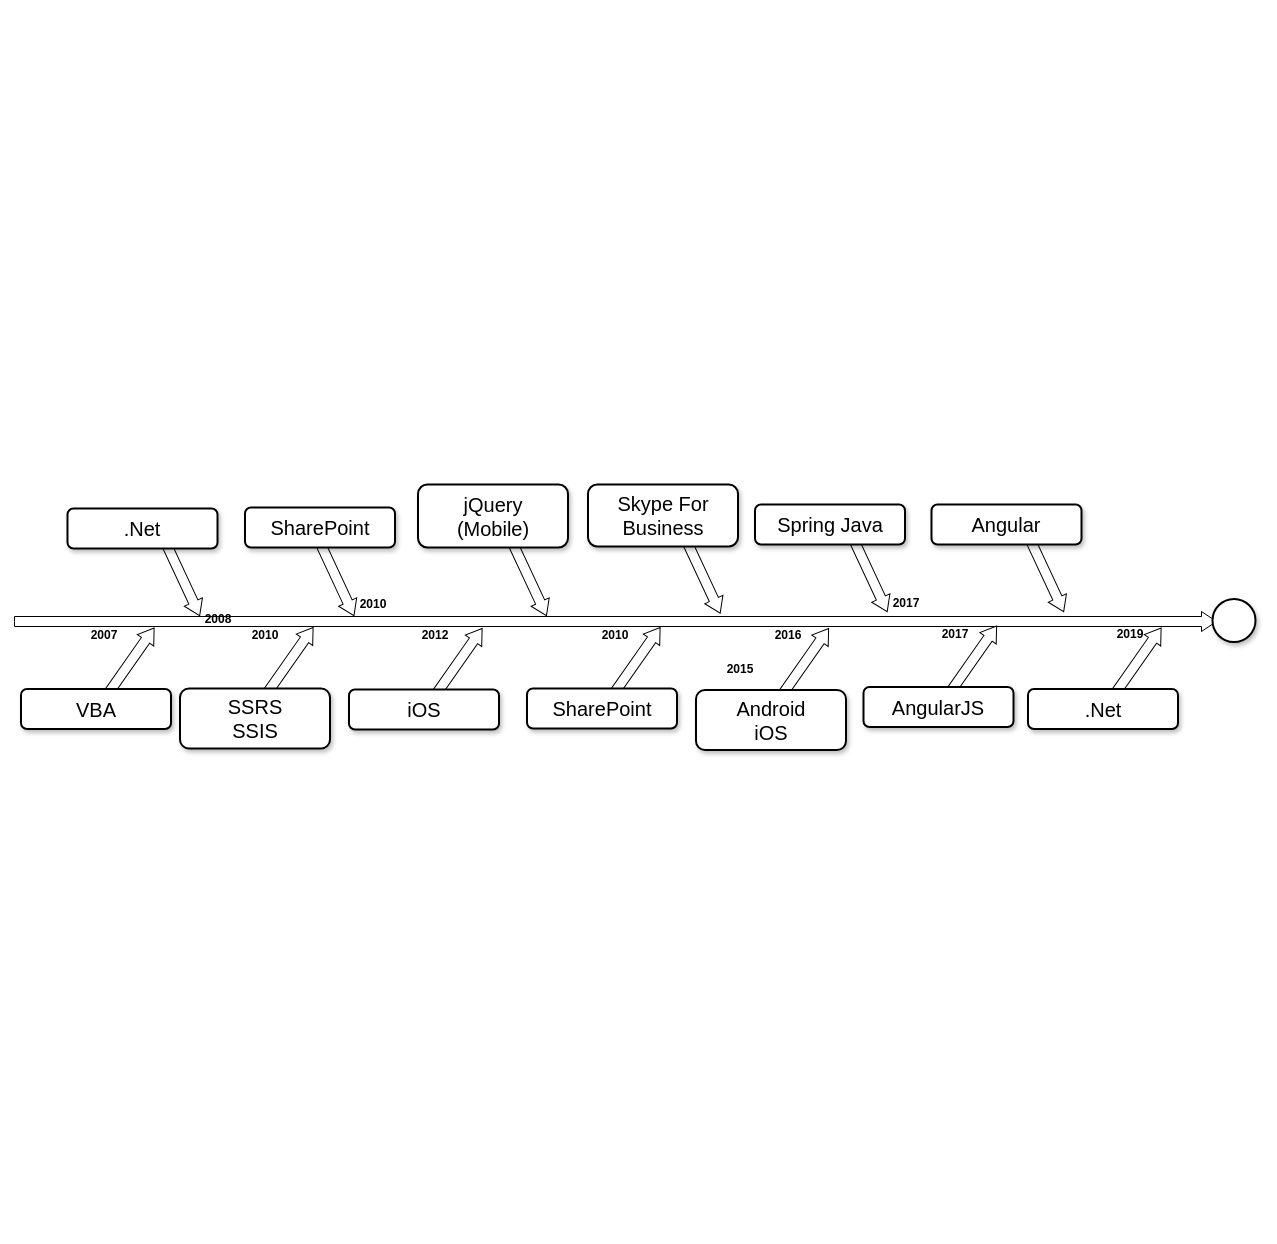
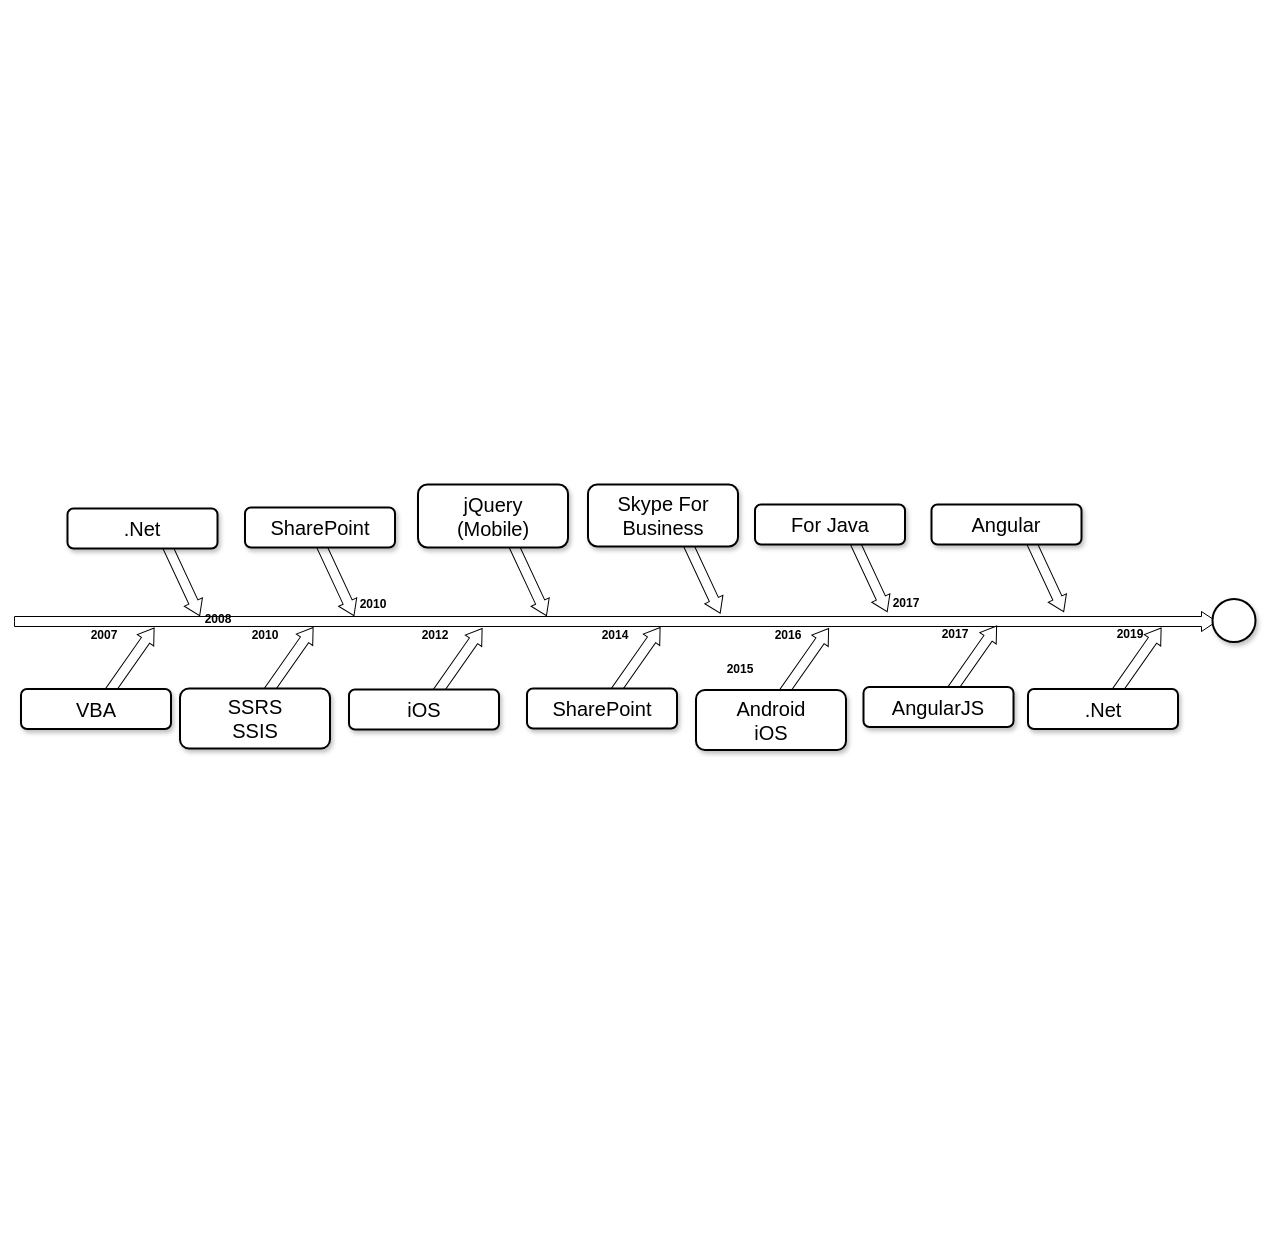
(831, 525) -> (831, 525)
(616, 636) -> (616, 636)
